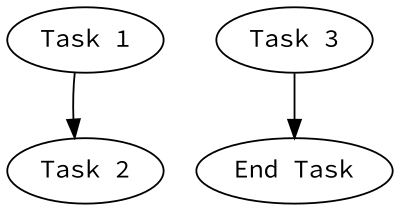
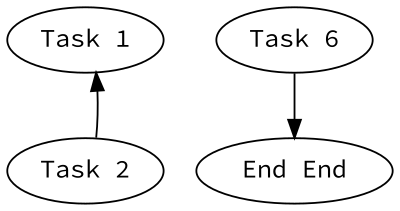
(295, 40) -> (295, 40)
(73, 96) -> (98, 114)
(295, 171) -> (295, 171)
